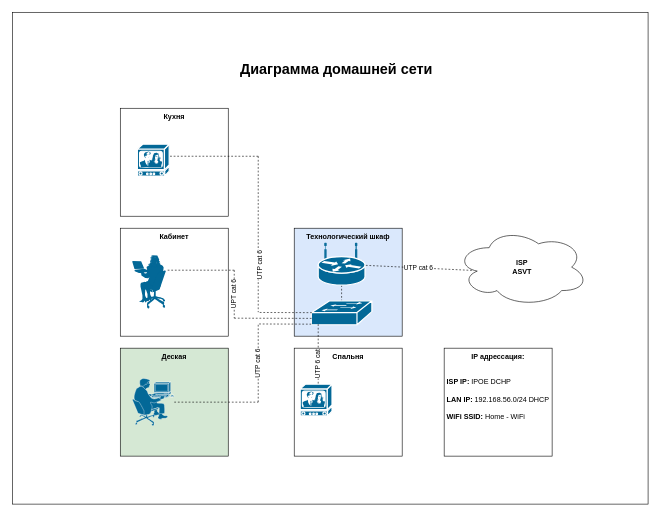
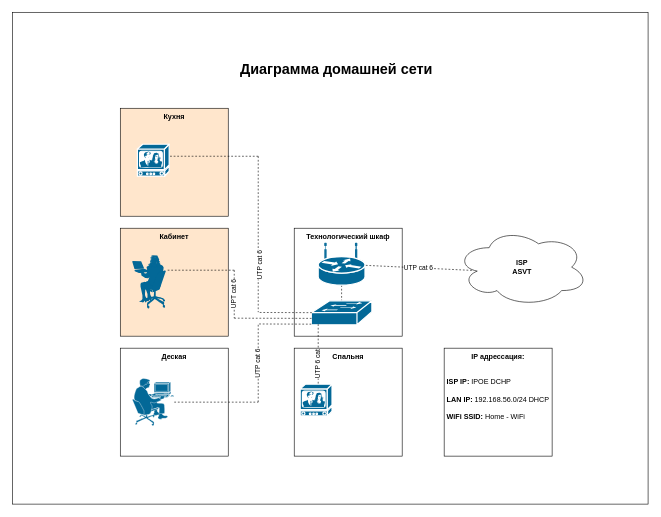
(174, 162) -> (174, 162)
(348, 237) -> (348, 237)
(174, 282) -> (174, 282)
(174, 357) -> (174, 357)
